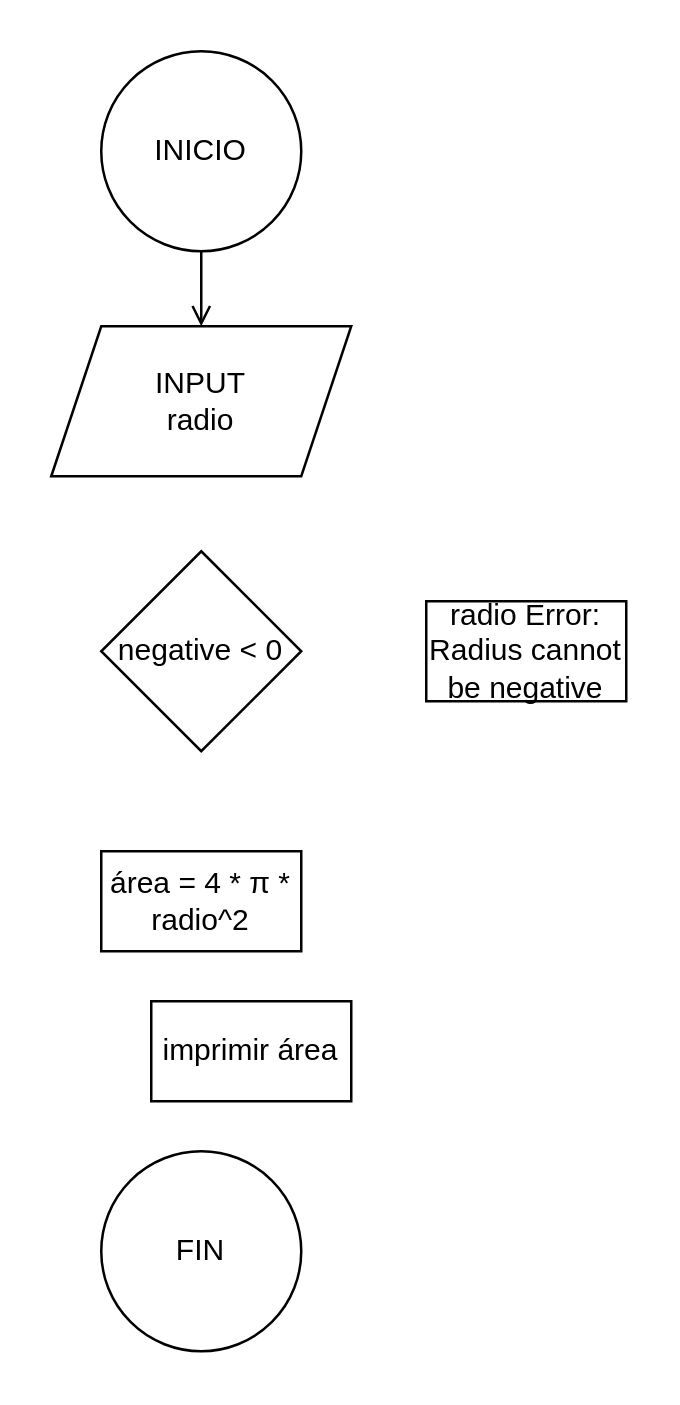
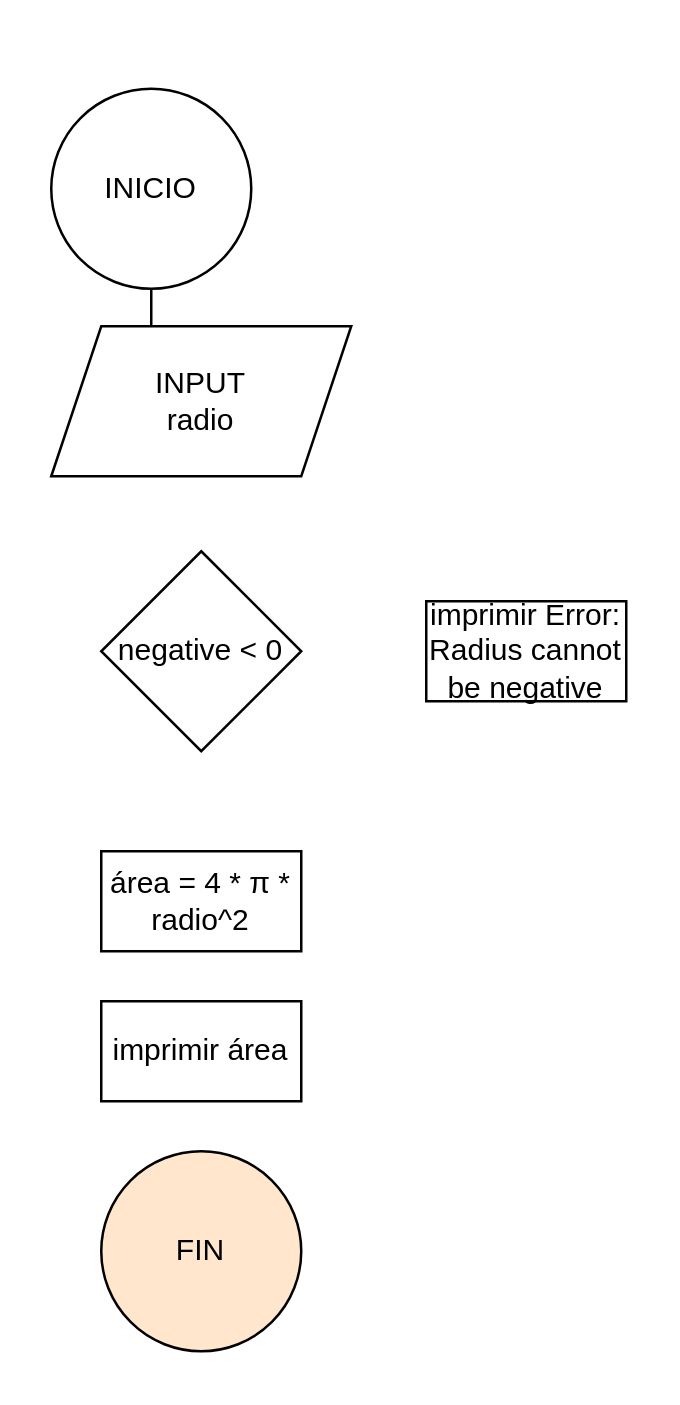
(201, 151) -> (151, 189)
(526, 651) -> (526, 651)
(251, 1051) -> (201, 1051)
(201, 1251) -> (201, 1251)
